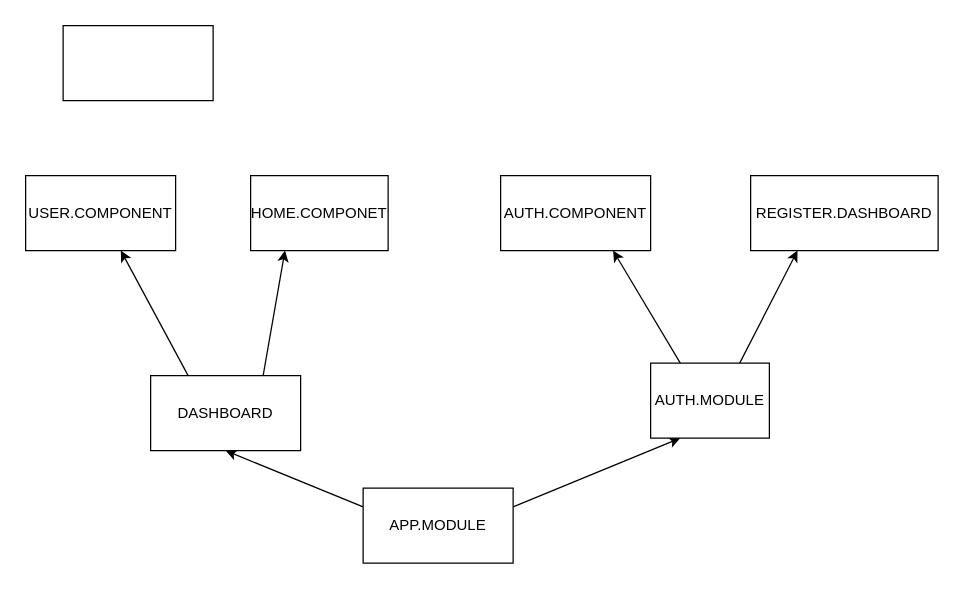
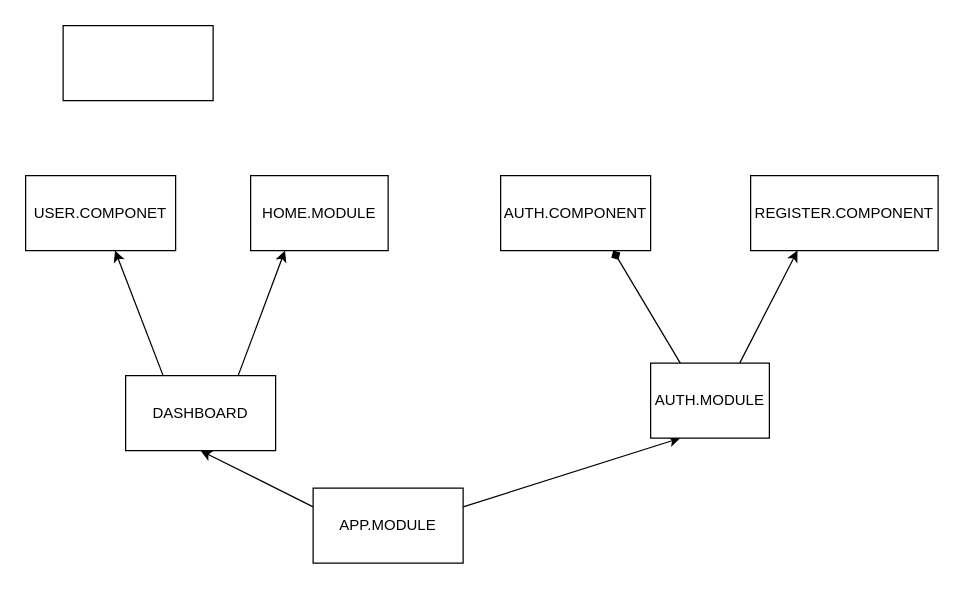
(101, 213) -> (101, 213)
(319, 213) -> (319, 213)
(844, 213) -> (844, 213)
(618, 258) -> (618, 259)
(226, 413) -> (201, 413)
(438, 526) -> (388, 526)
